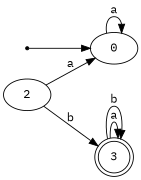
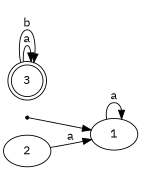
(114, 48) -> (114, 134)
(67, 123) -> none
